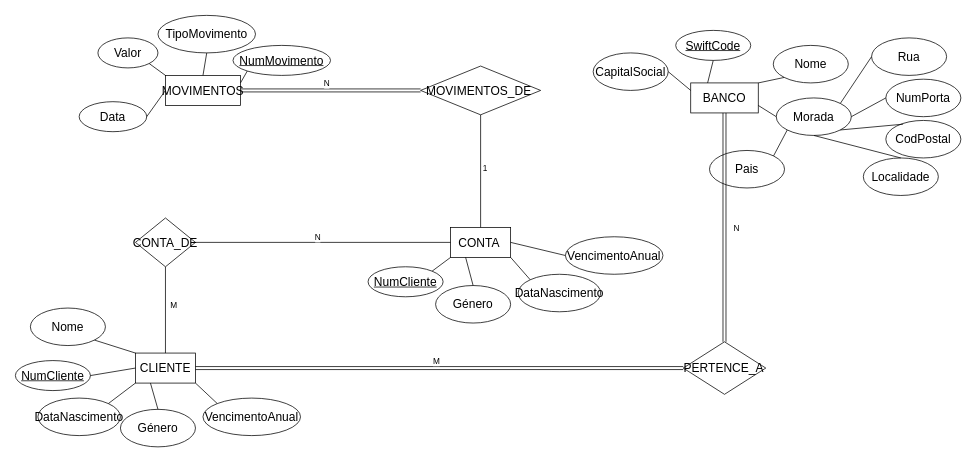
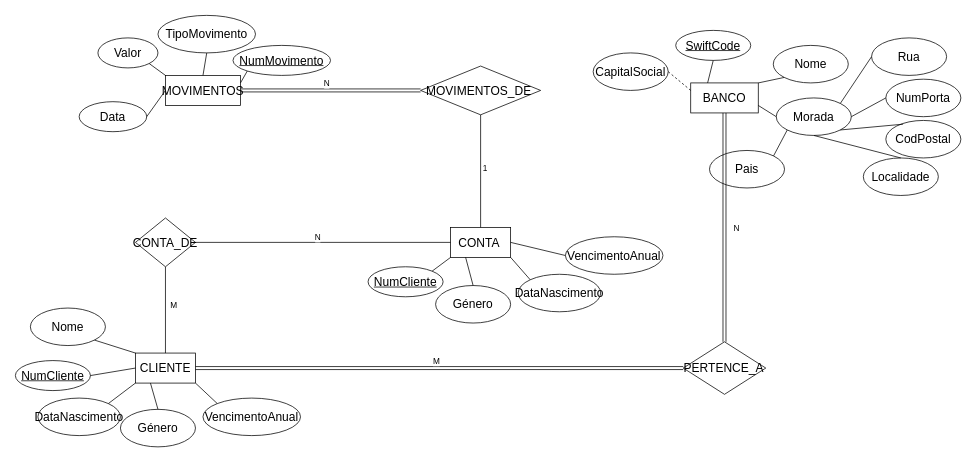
(679, 81) -> (679, 81)
